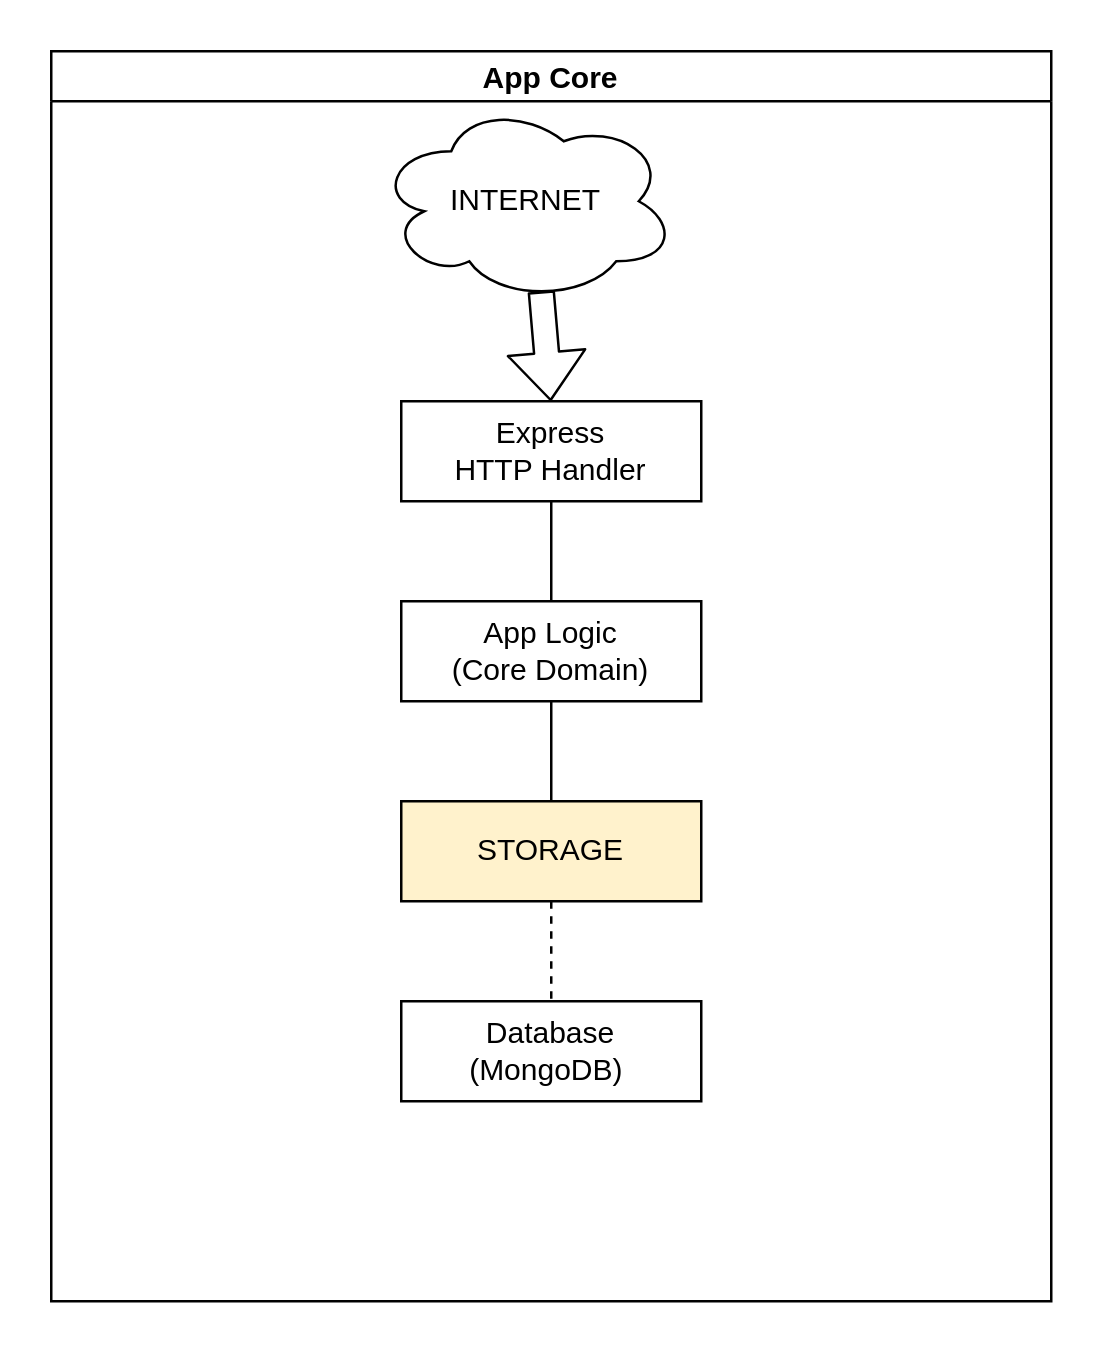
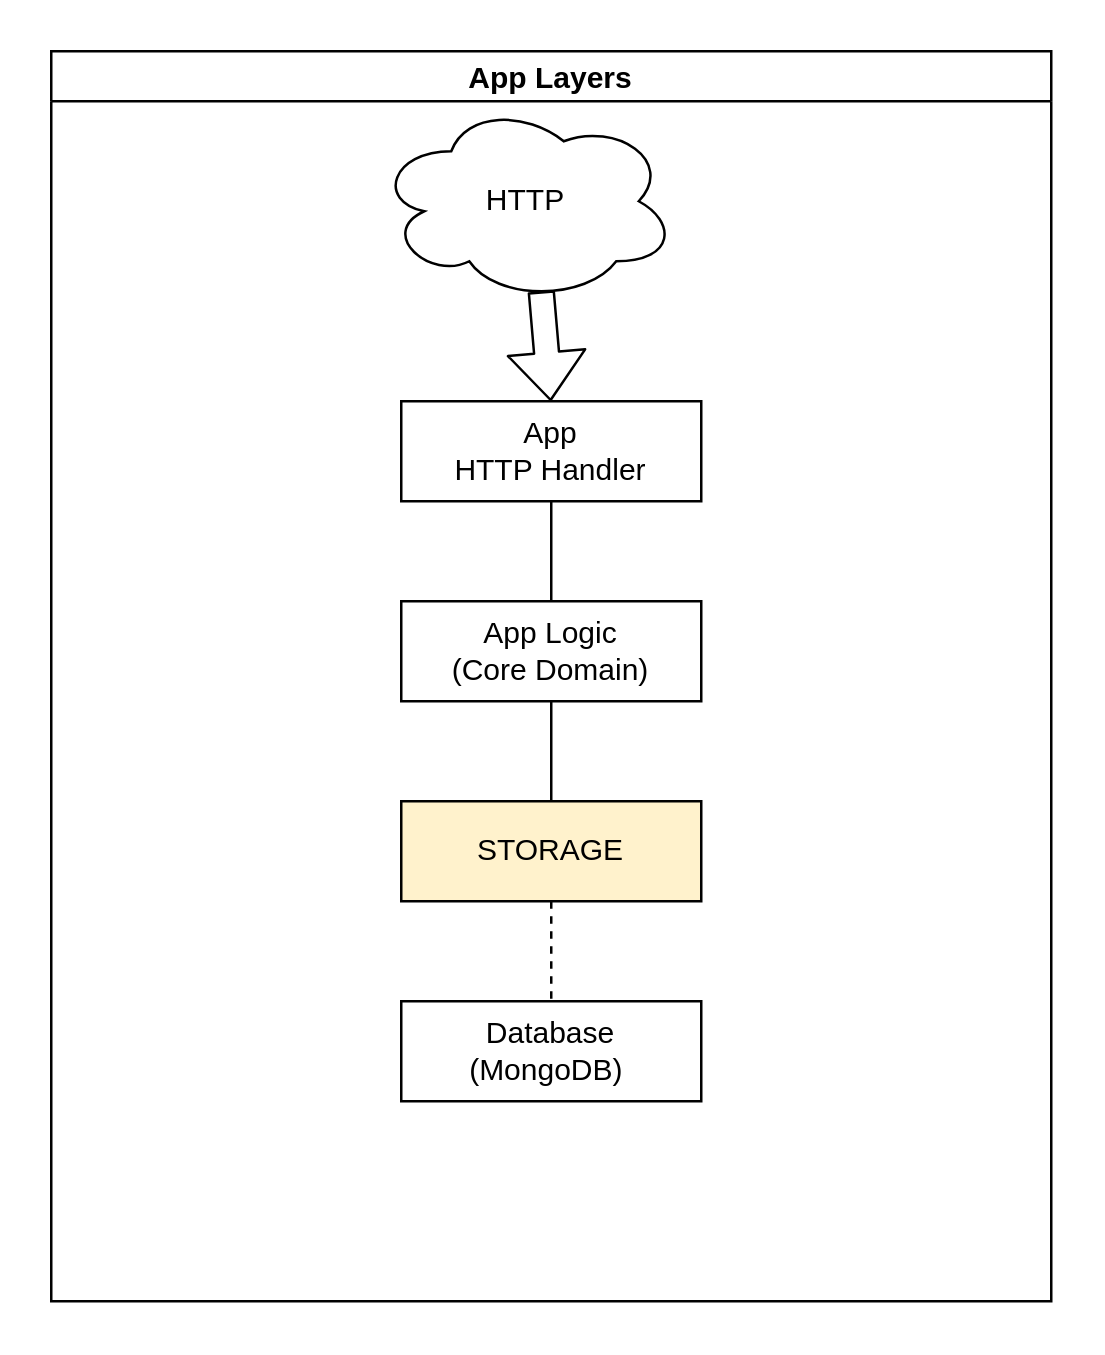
(550, 78) -> (550, 78)
(526, 201) -> (526, 201)
(551, 451) -> (551, 451)
